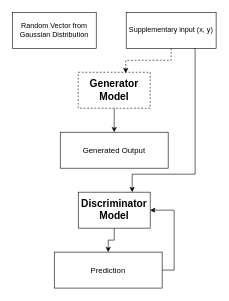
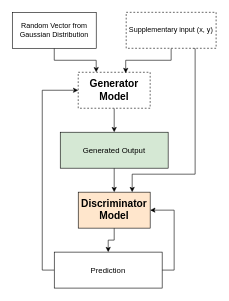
(171, 30) -> (171, 30)
(151, 60) -> (151, 60)
none -> (96, 62)
(114, 150) -> (114, 150)
none -> (114, 186)
(114, 210) -> (114, 210)
none -> (42, 270)
